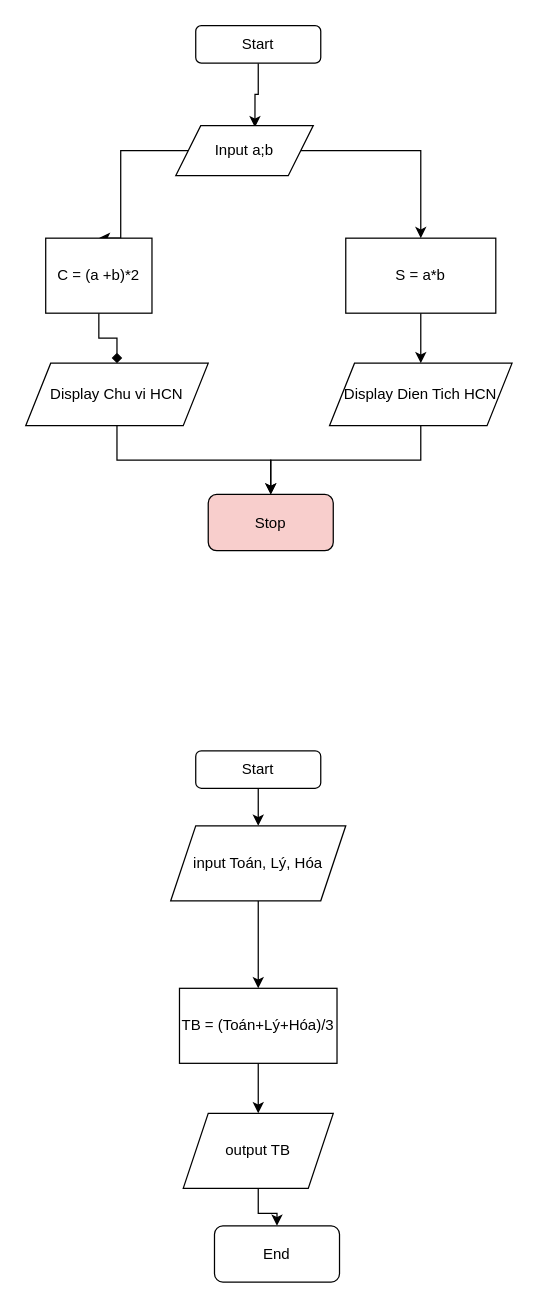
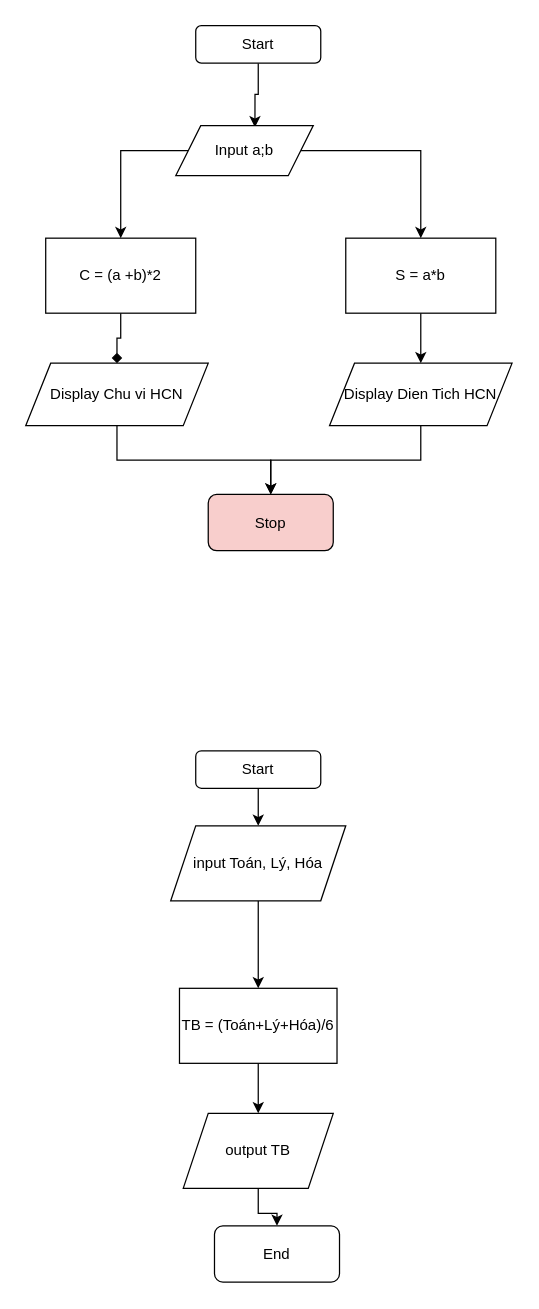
(99, 276) -> (121, 276)
(258, 1026) -> (258, 1026)
